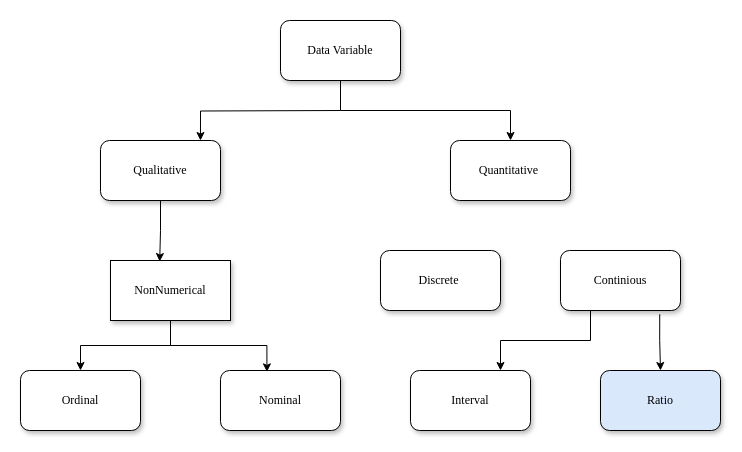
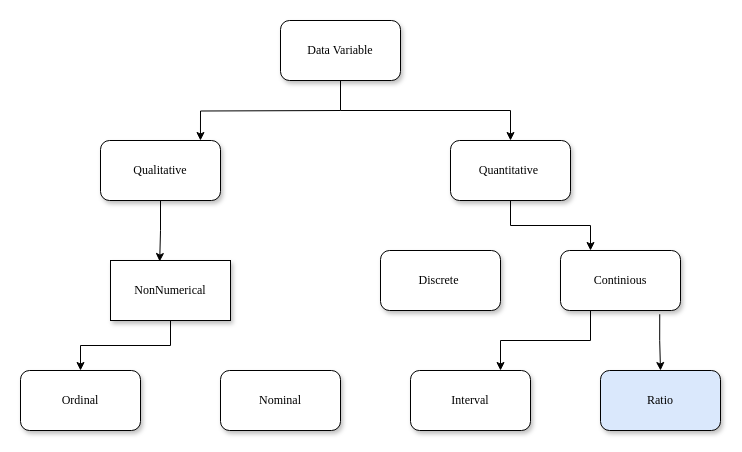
none -> (547, 226)
(229, 346) -> none
